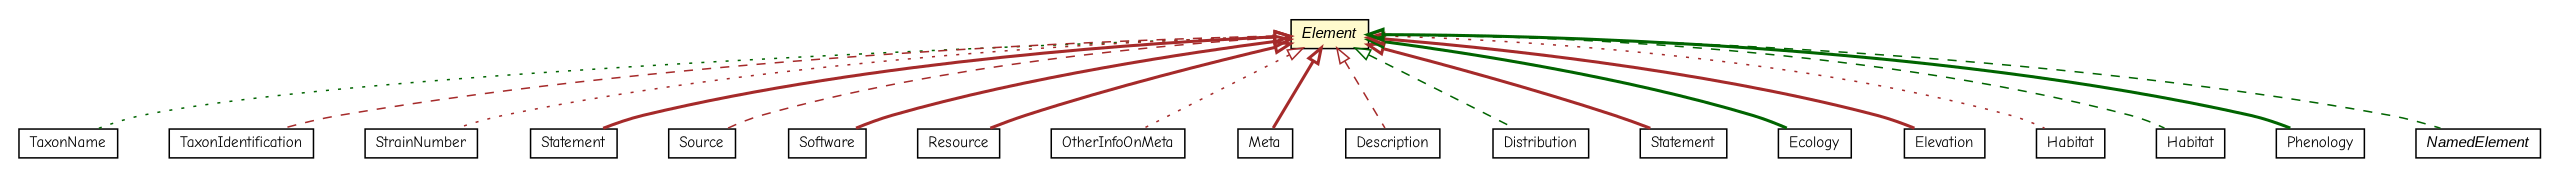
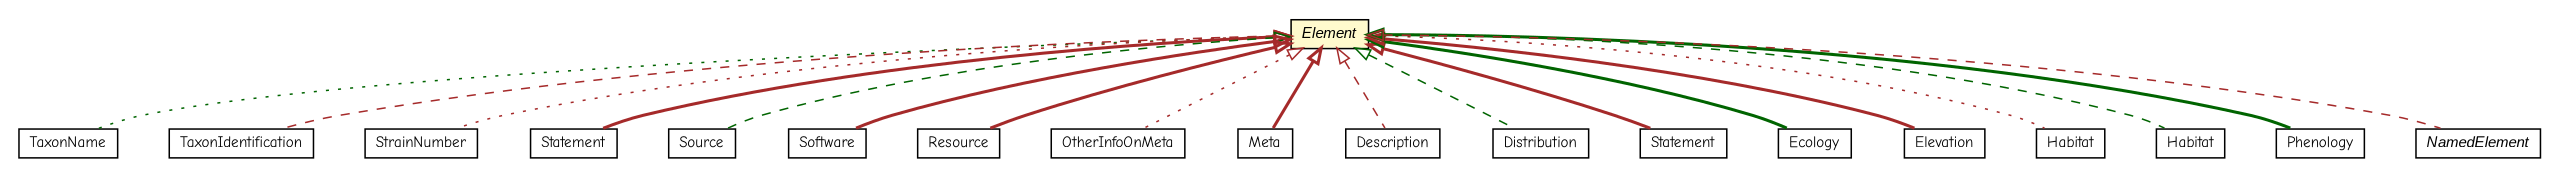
(985, 69) -> (985, 69)
(2047, 69) -> (2047, 69)
